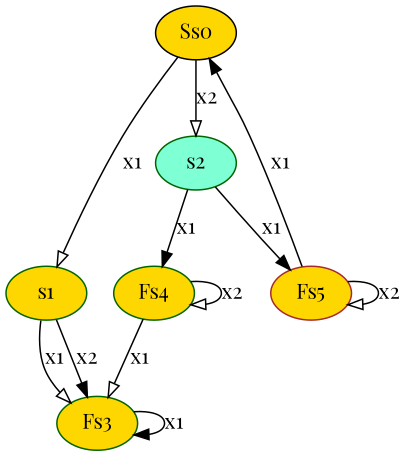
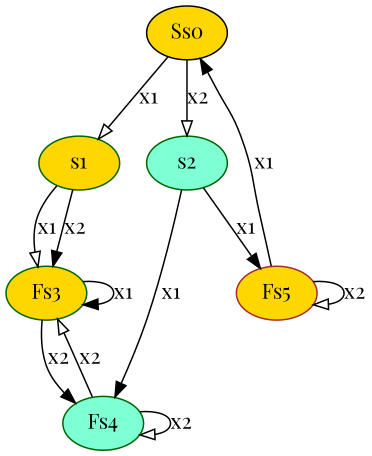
(154, 293) -> (103, 423)
(140, 358) -> (90, 358)
none -> (44, 359)
